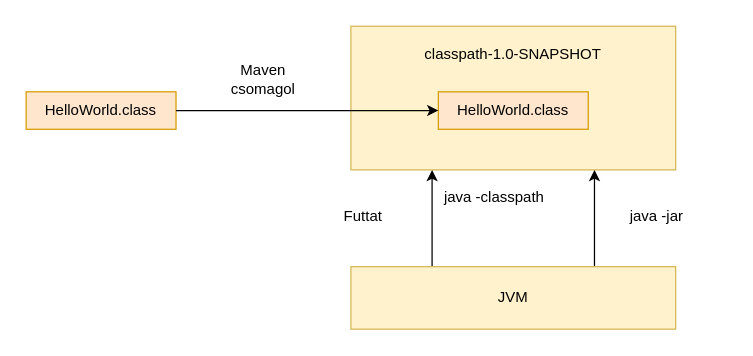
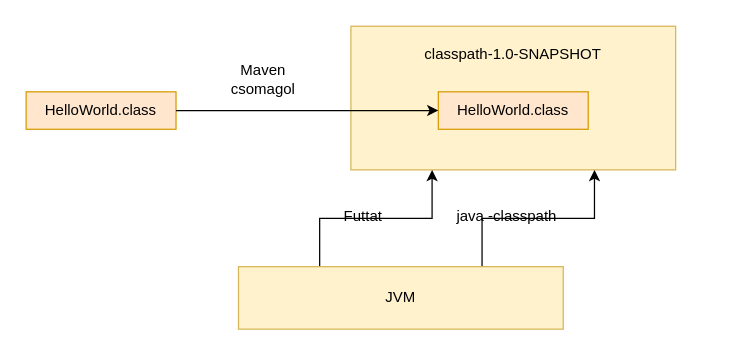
(494, 198) -> (507, 217)
(657, 217) -> none
(513, 298) -> (401, 298)
